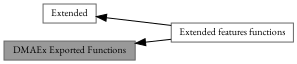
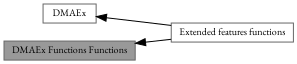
(70, 14) -> (70, 14)
(70, 51) -> (70, 51)
